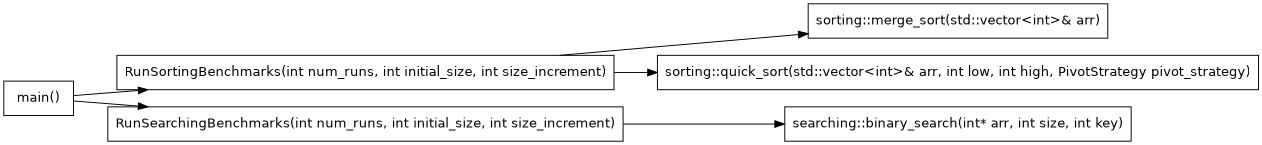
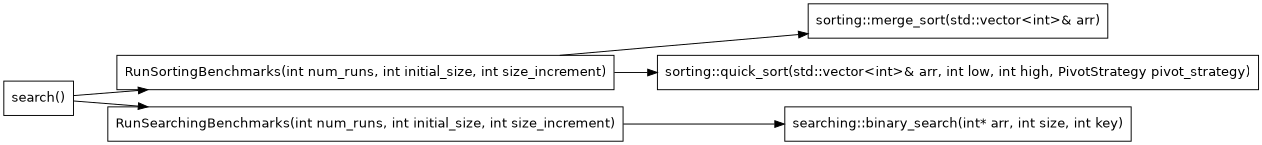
(39, 98) -> (39, 98)
